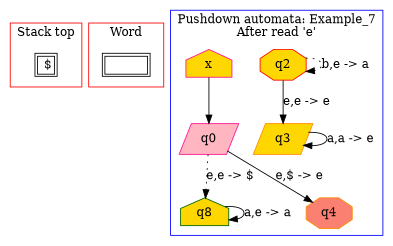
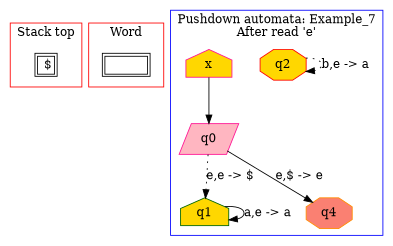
(283, 139) -> none
(205, 213) -> (205, 213)
